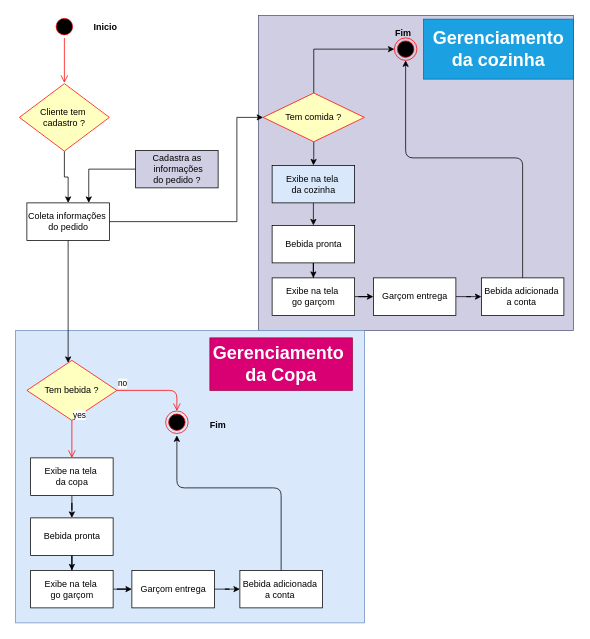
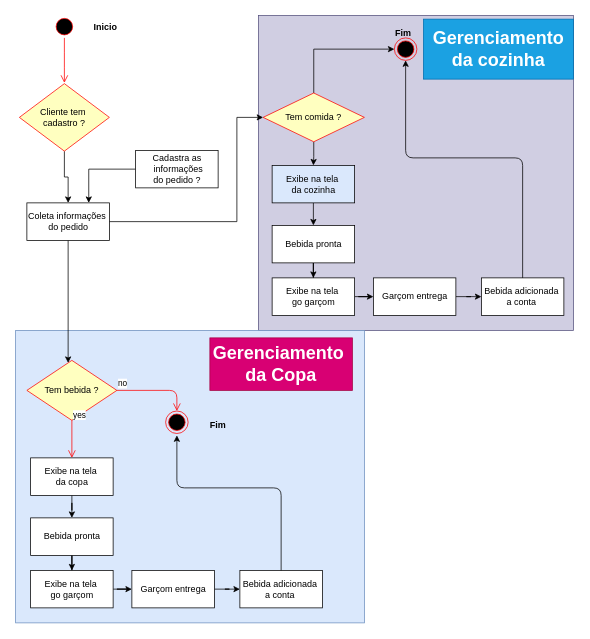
(177, 169) -> (177, 169)
